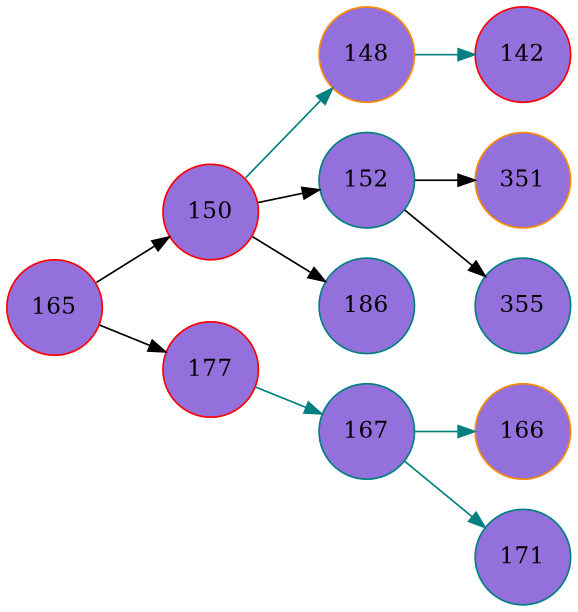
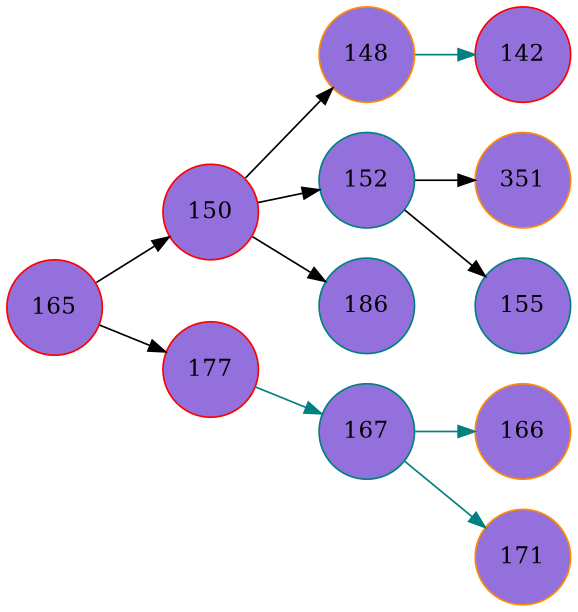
(283, 139) -> (283, 139)
(523, 306) -> (523, 306)
(523, 557) -> (523, 557)
